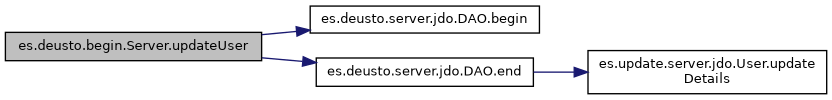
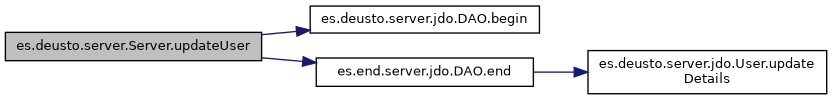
(134, 47) -> (134, 47)
(425, 72) -> (425, 72)
(707, 72) -> (707, 72)
